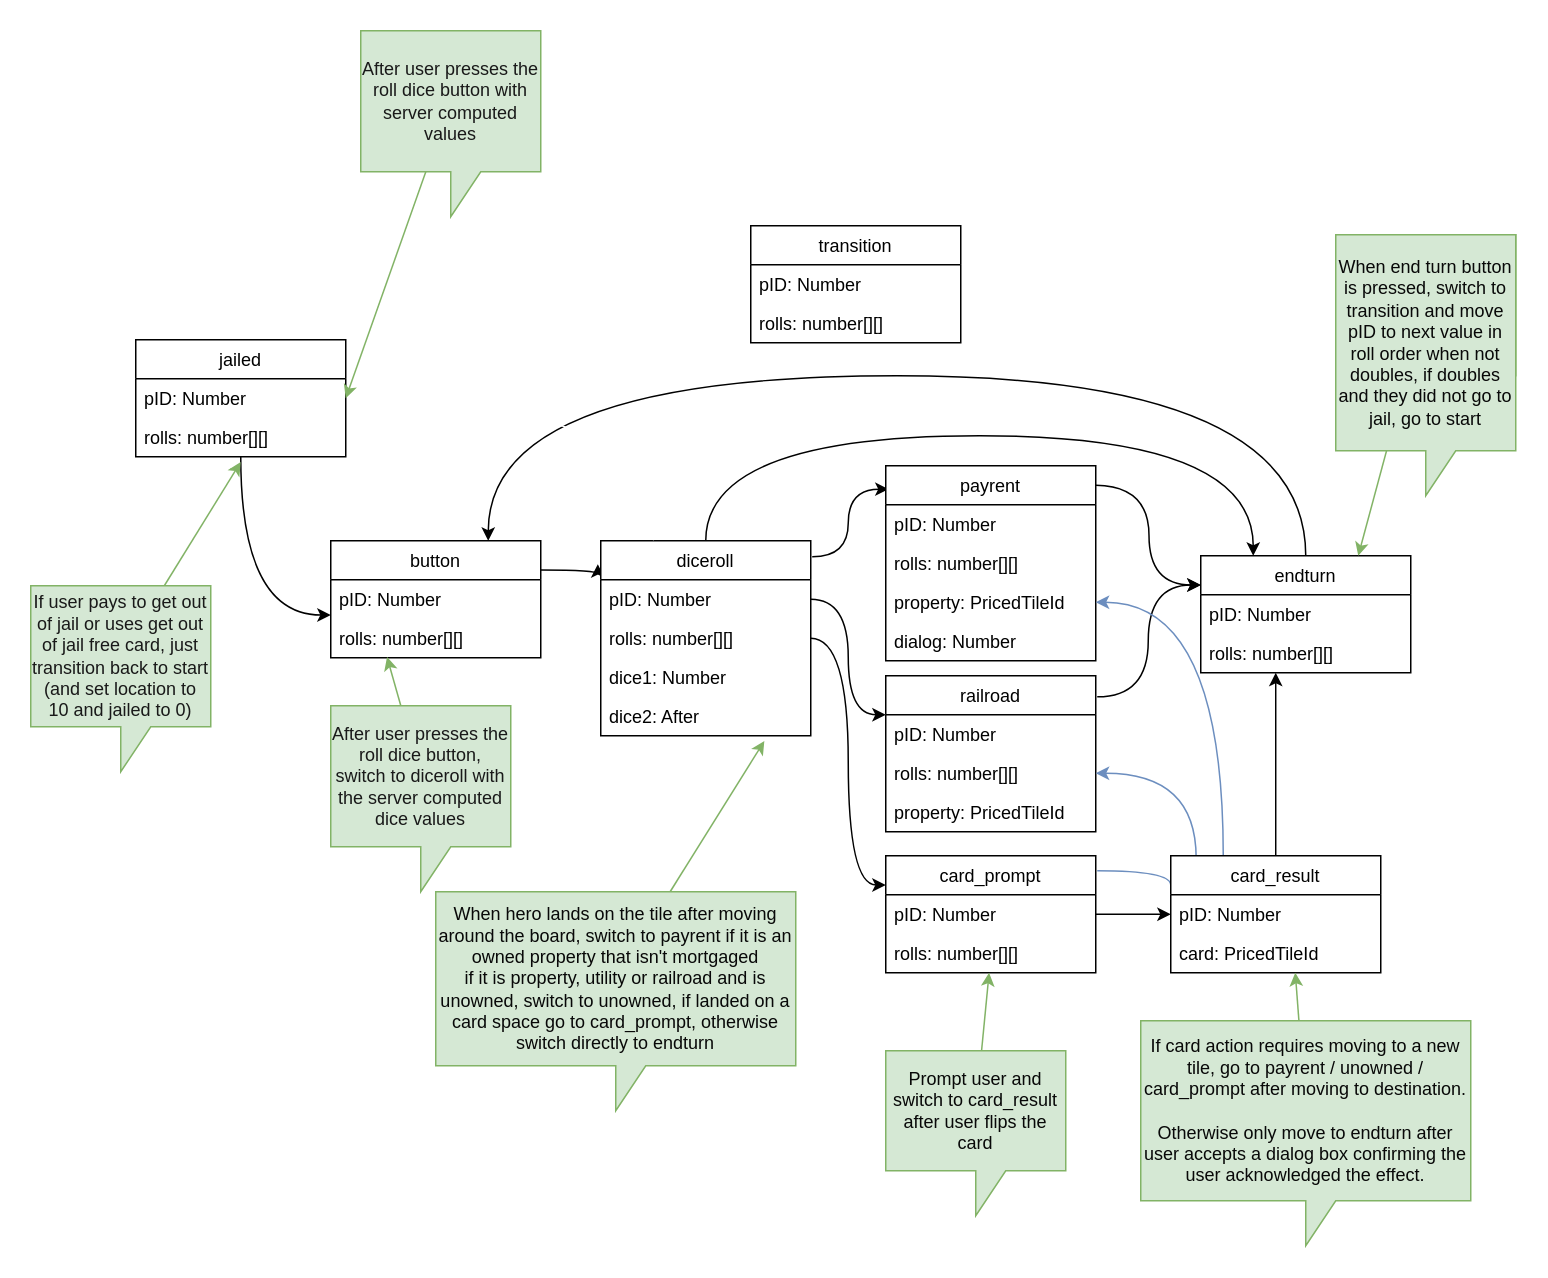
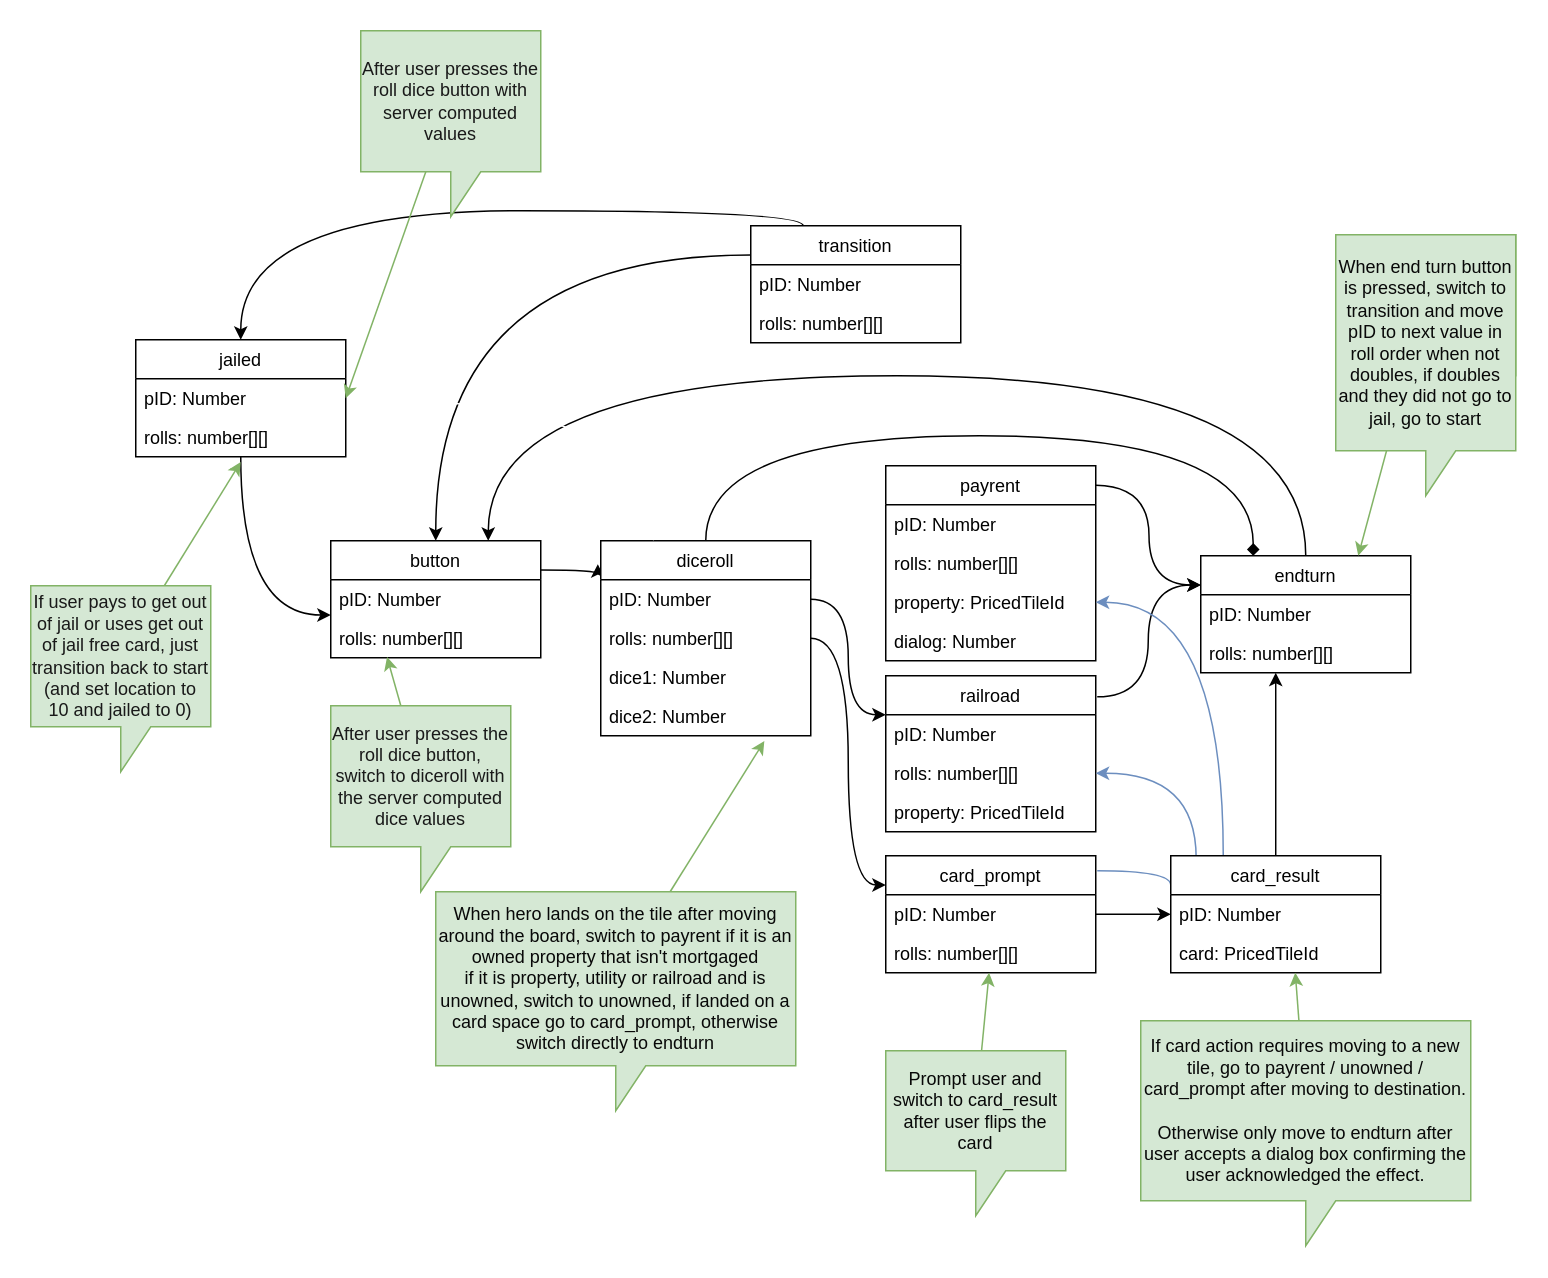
none -> (497, 211)
none -> (524, 317)
(848, 526) -> none
(1253, 544) -> (1253, 543)
(662, 717) -> (668, 717)
